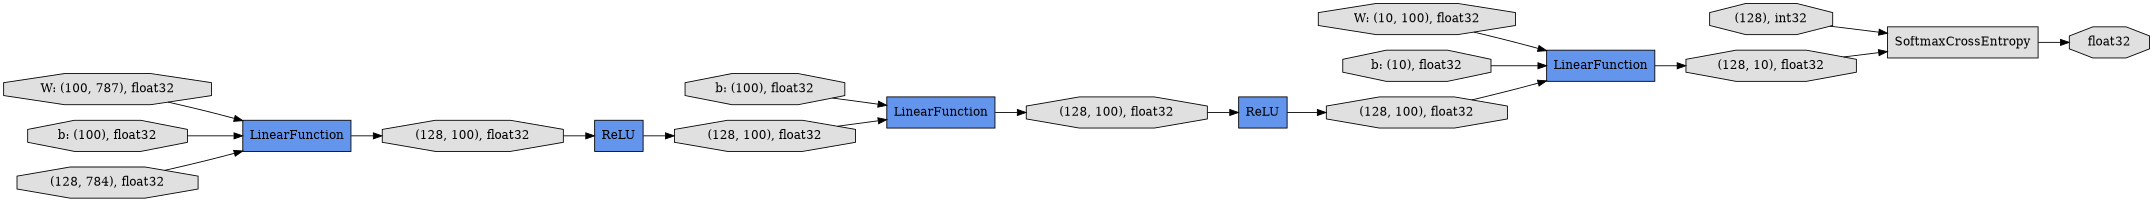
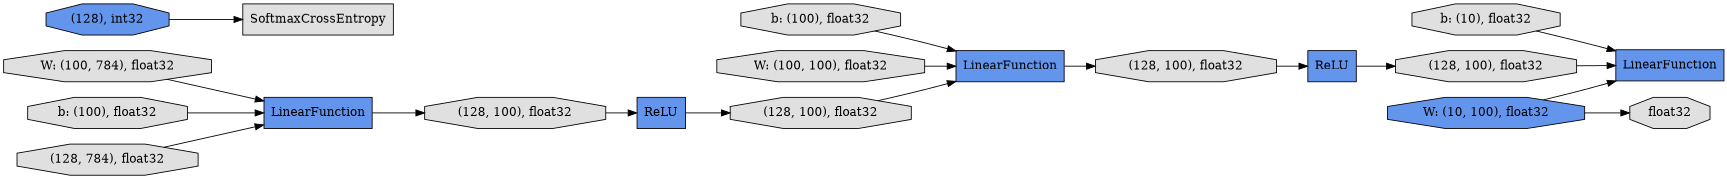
(1417, 19) -> (1486, 113)
(1771, 19) -> (108, 19)
(2049, 42) -> (1603, 113)
none -> (821, 66)
(1771, 66) -> none
(108, 89) -> (108, 66)
